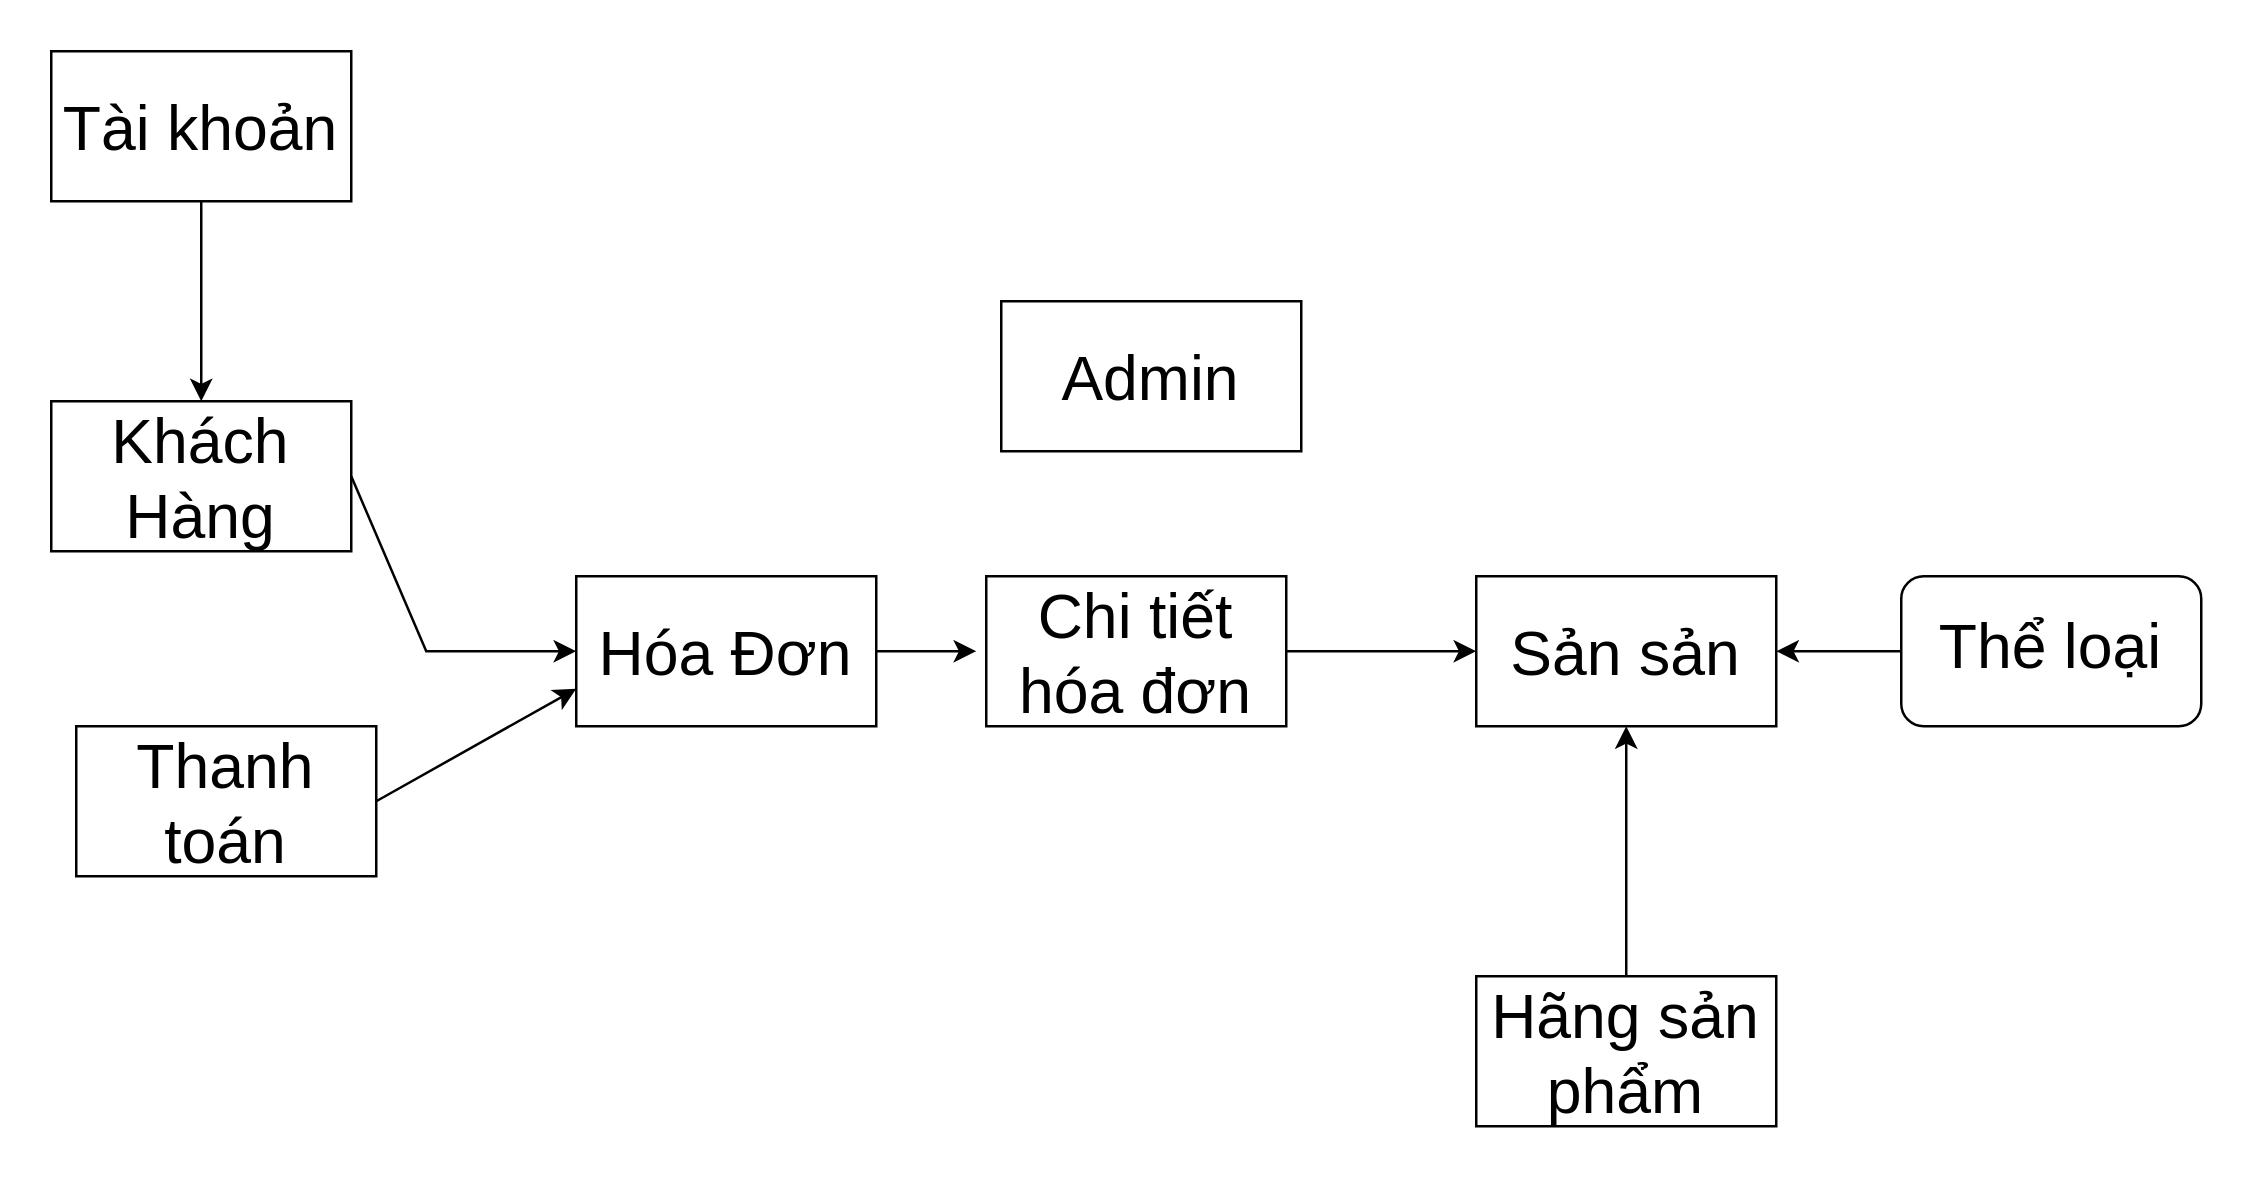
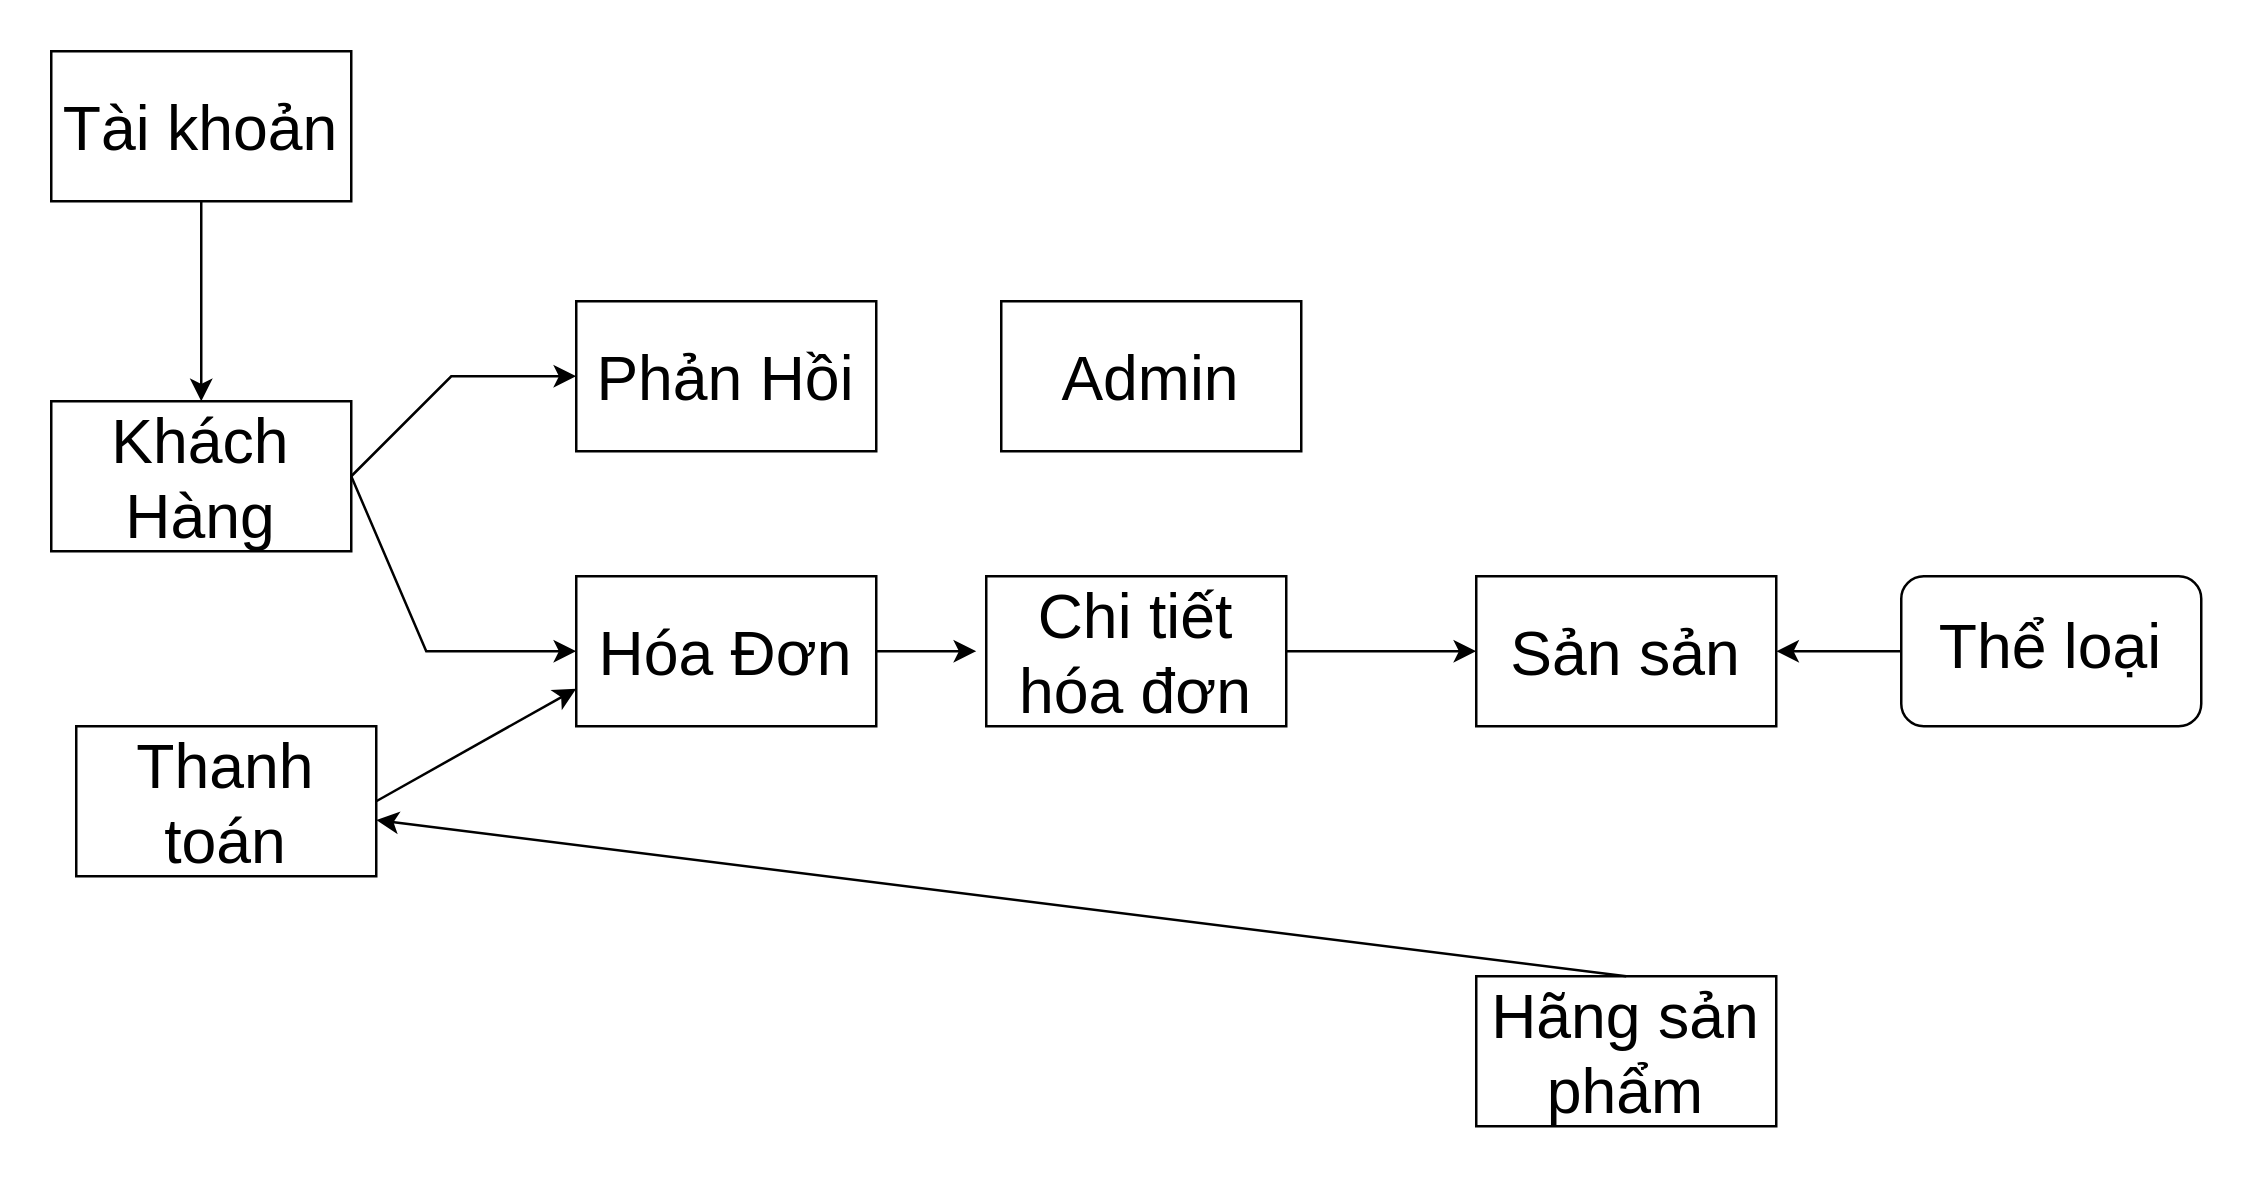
none -> (726, 376)
none -> (440, 388)
(1626, 859) -> (1010, 899)
